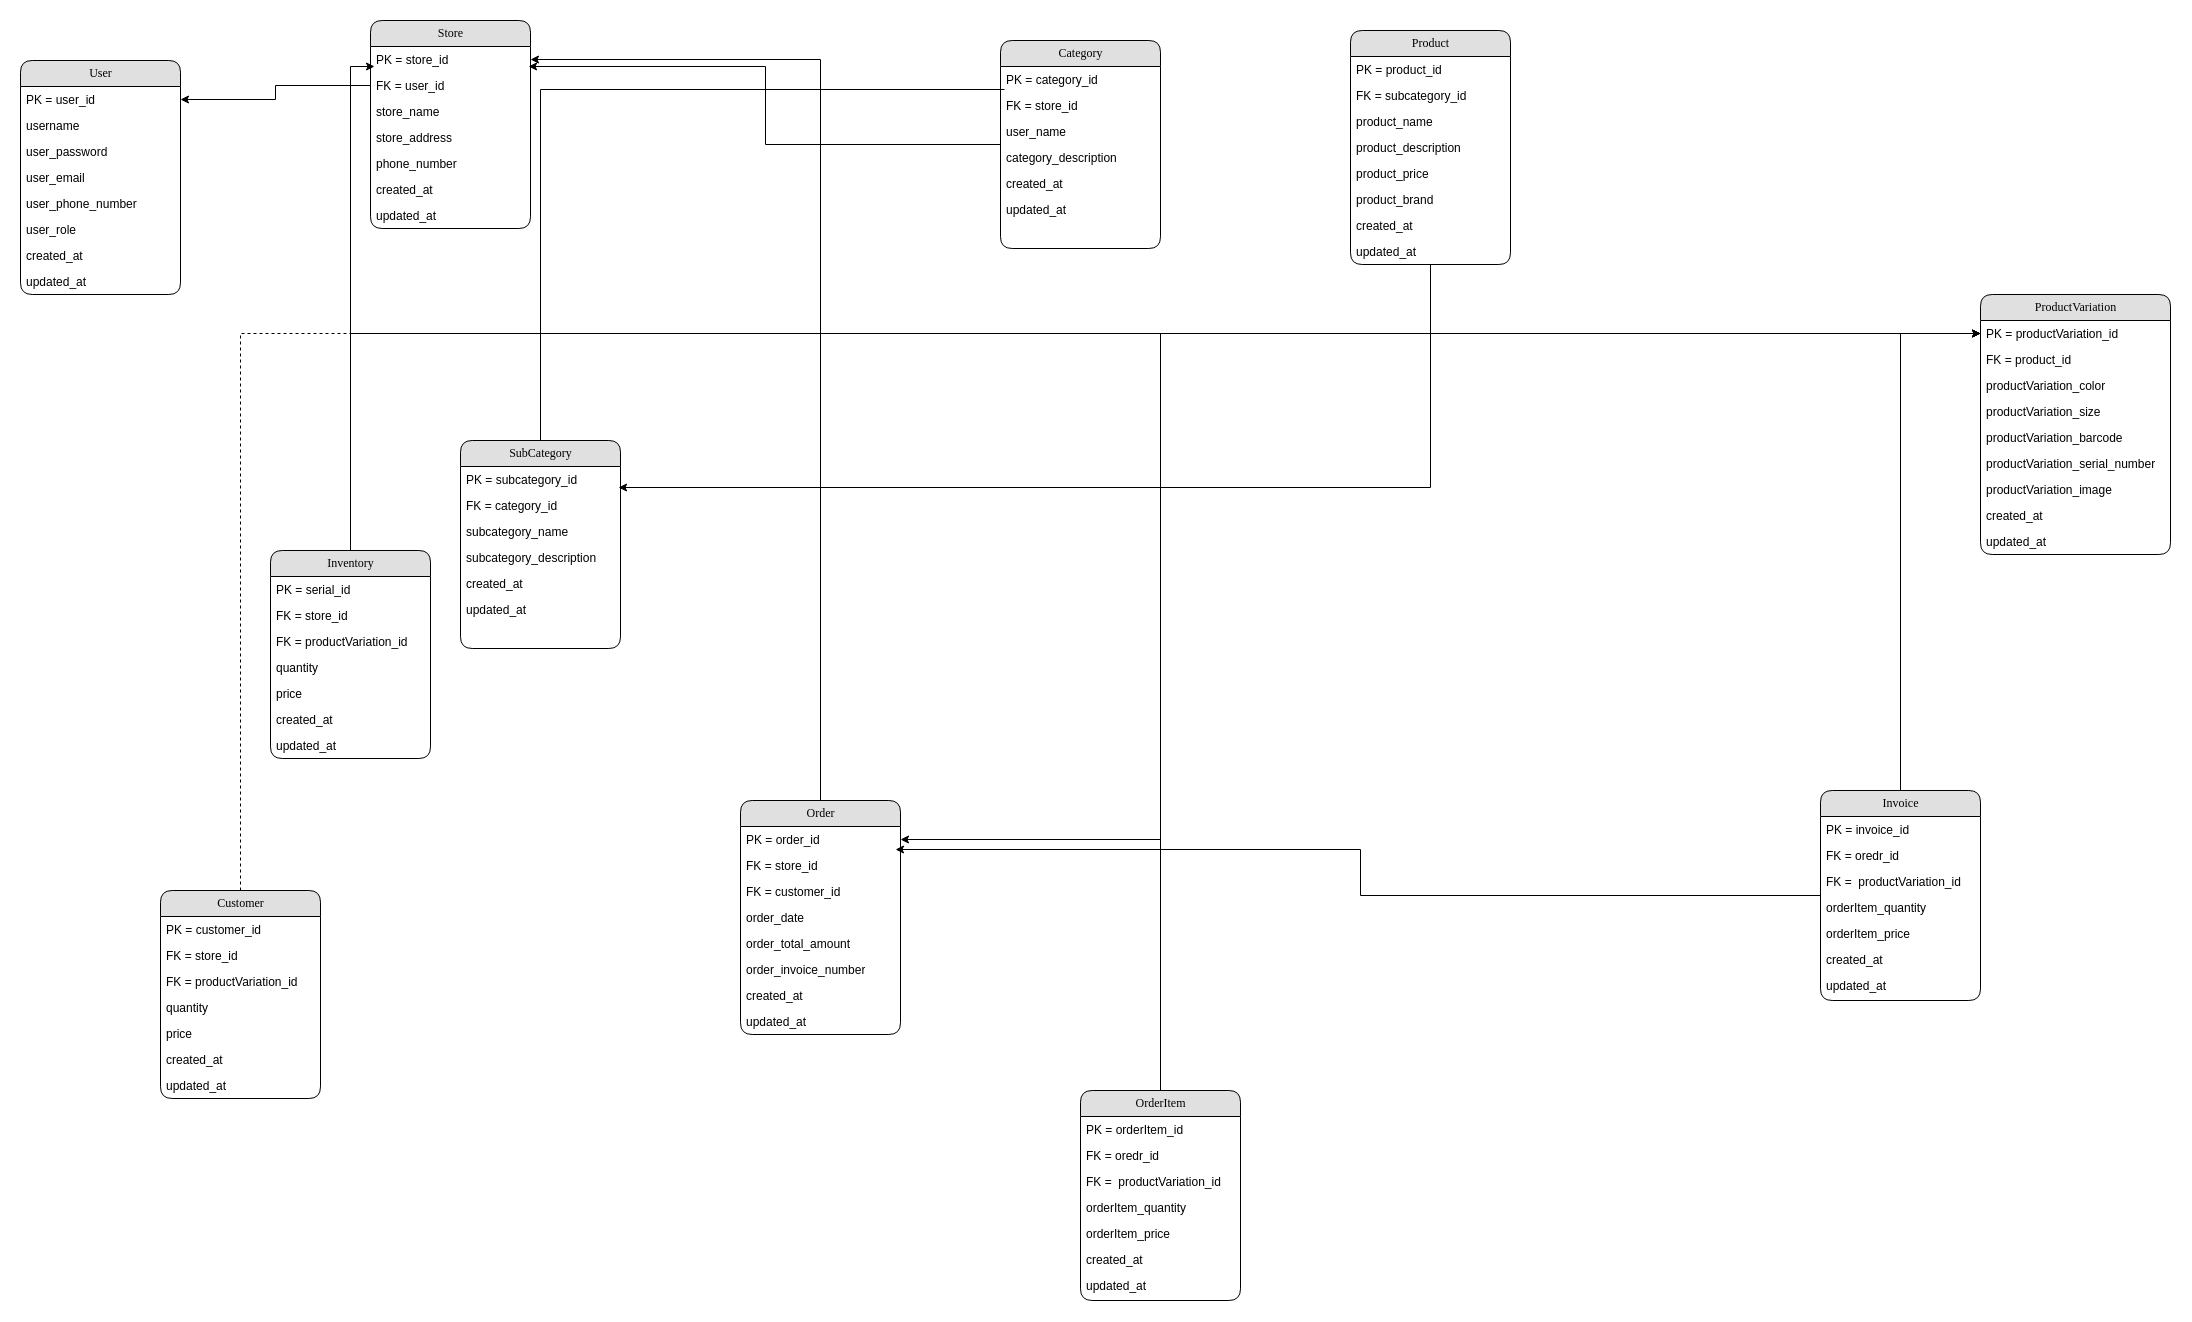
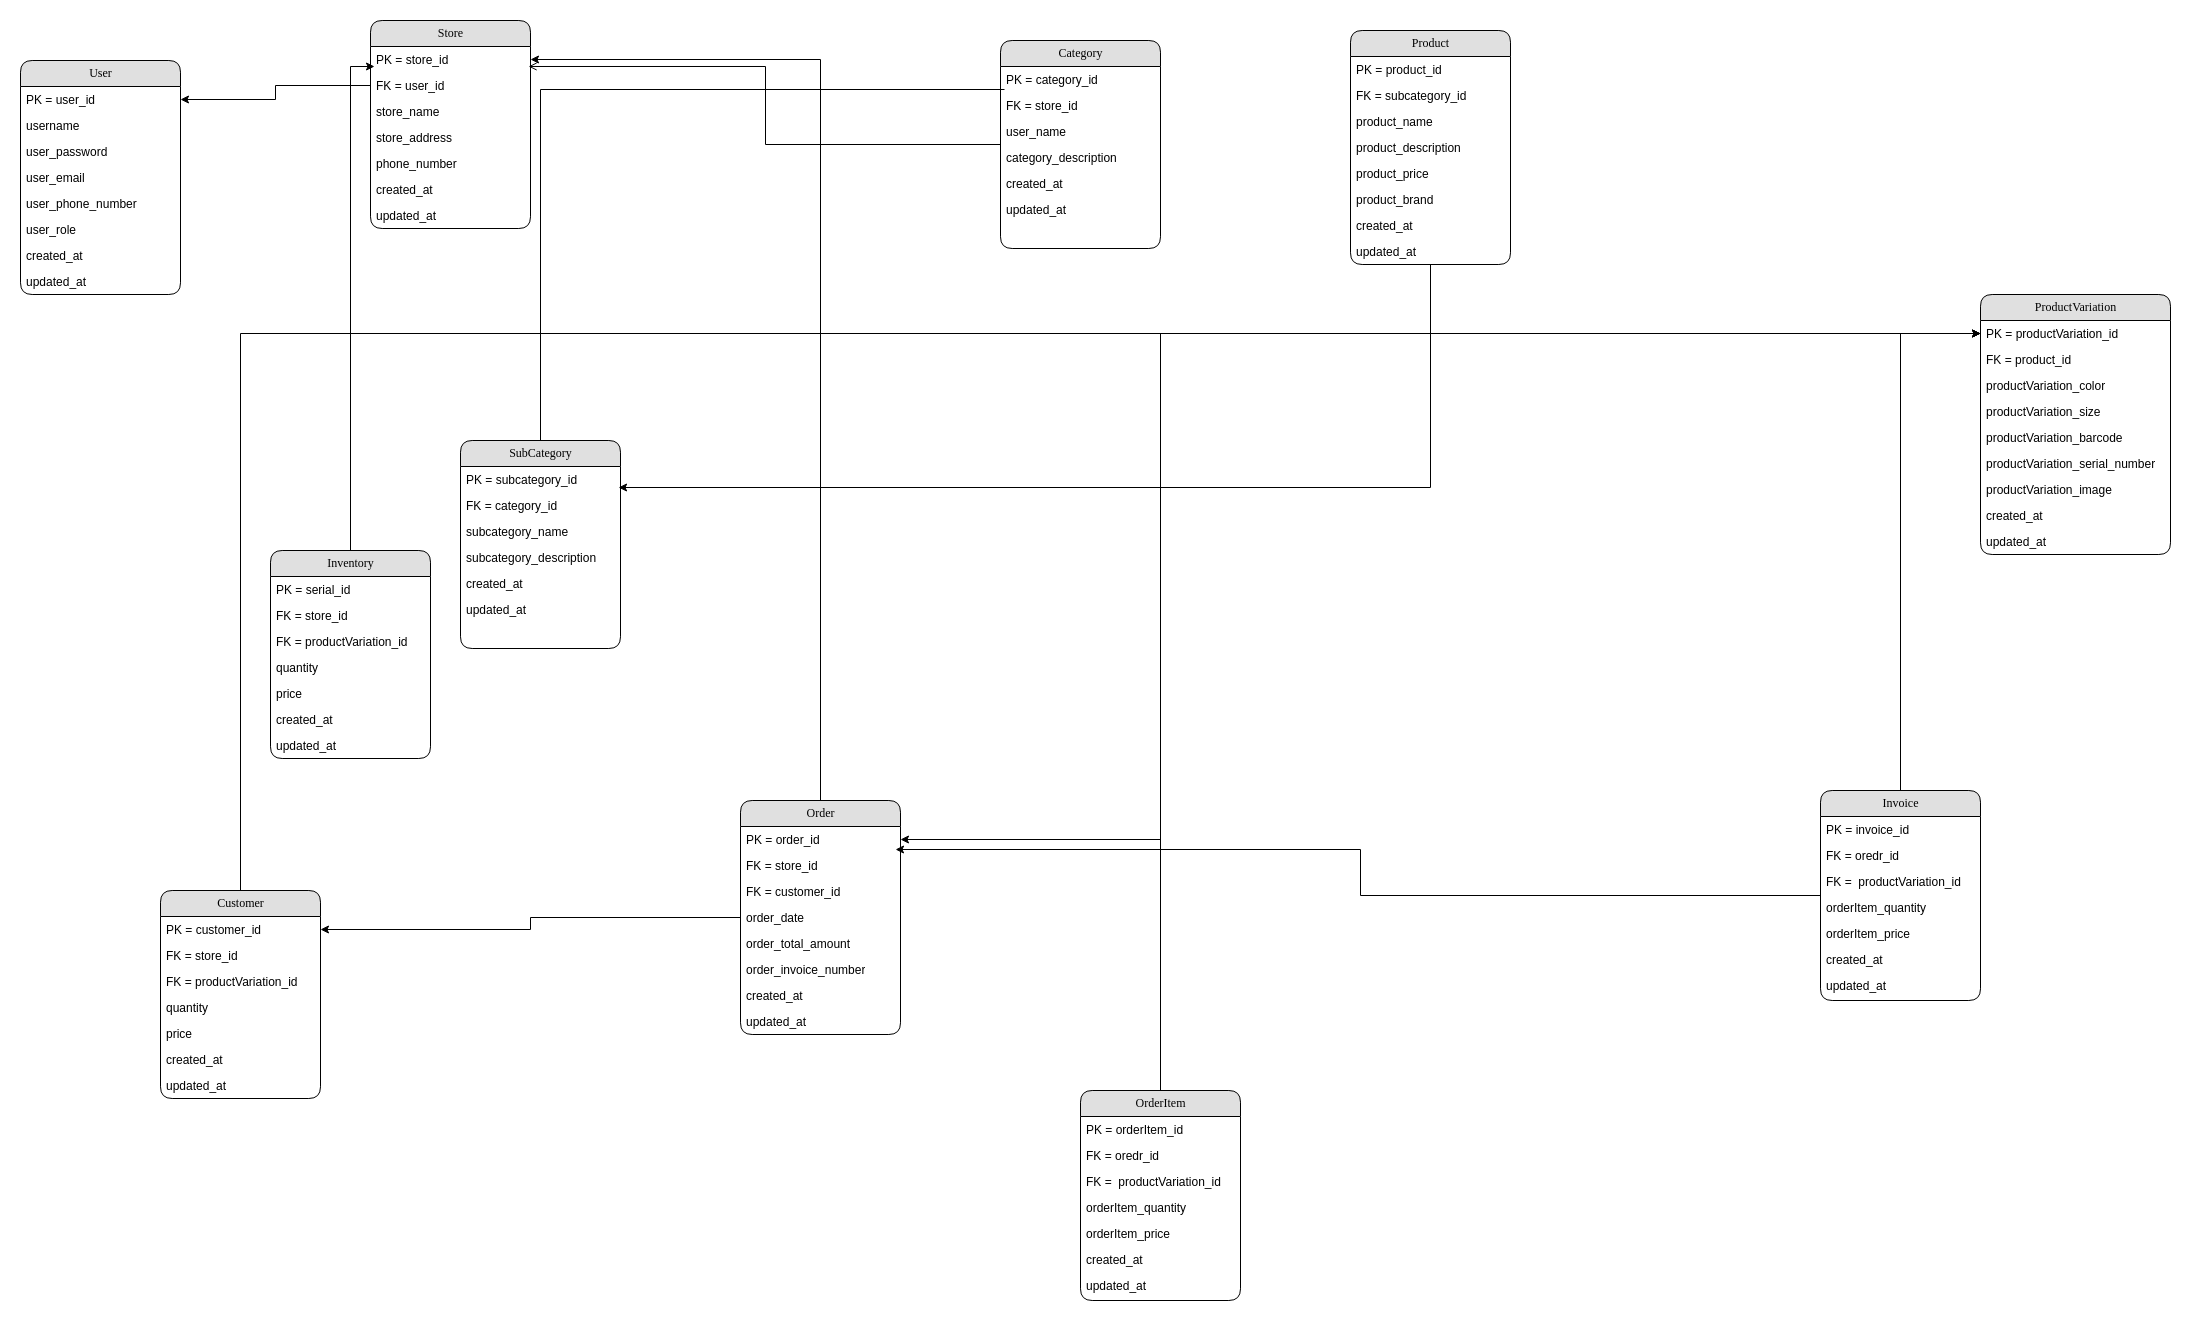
(536, 66) -> (534, 66)
(241, 558) -> (241, 558)
none -> (531, 920)
